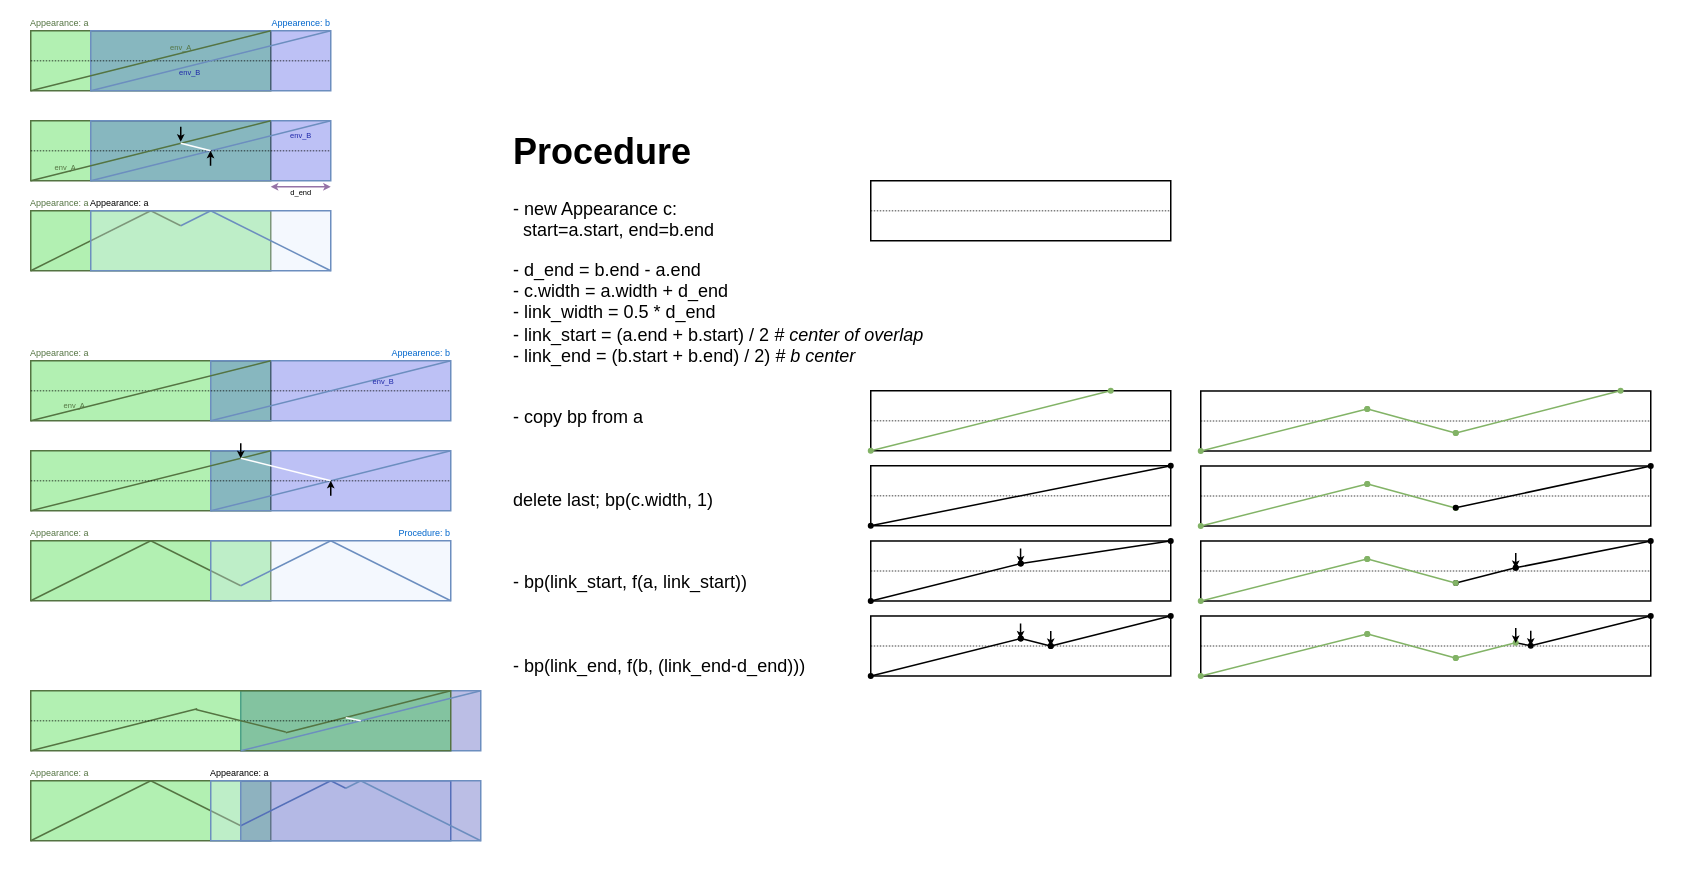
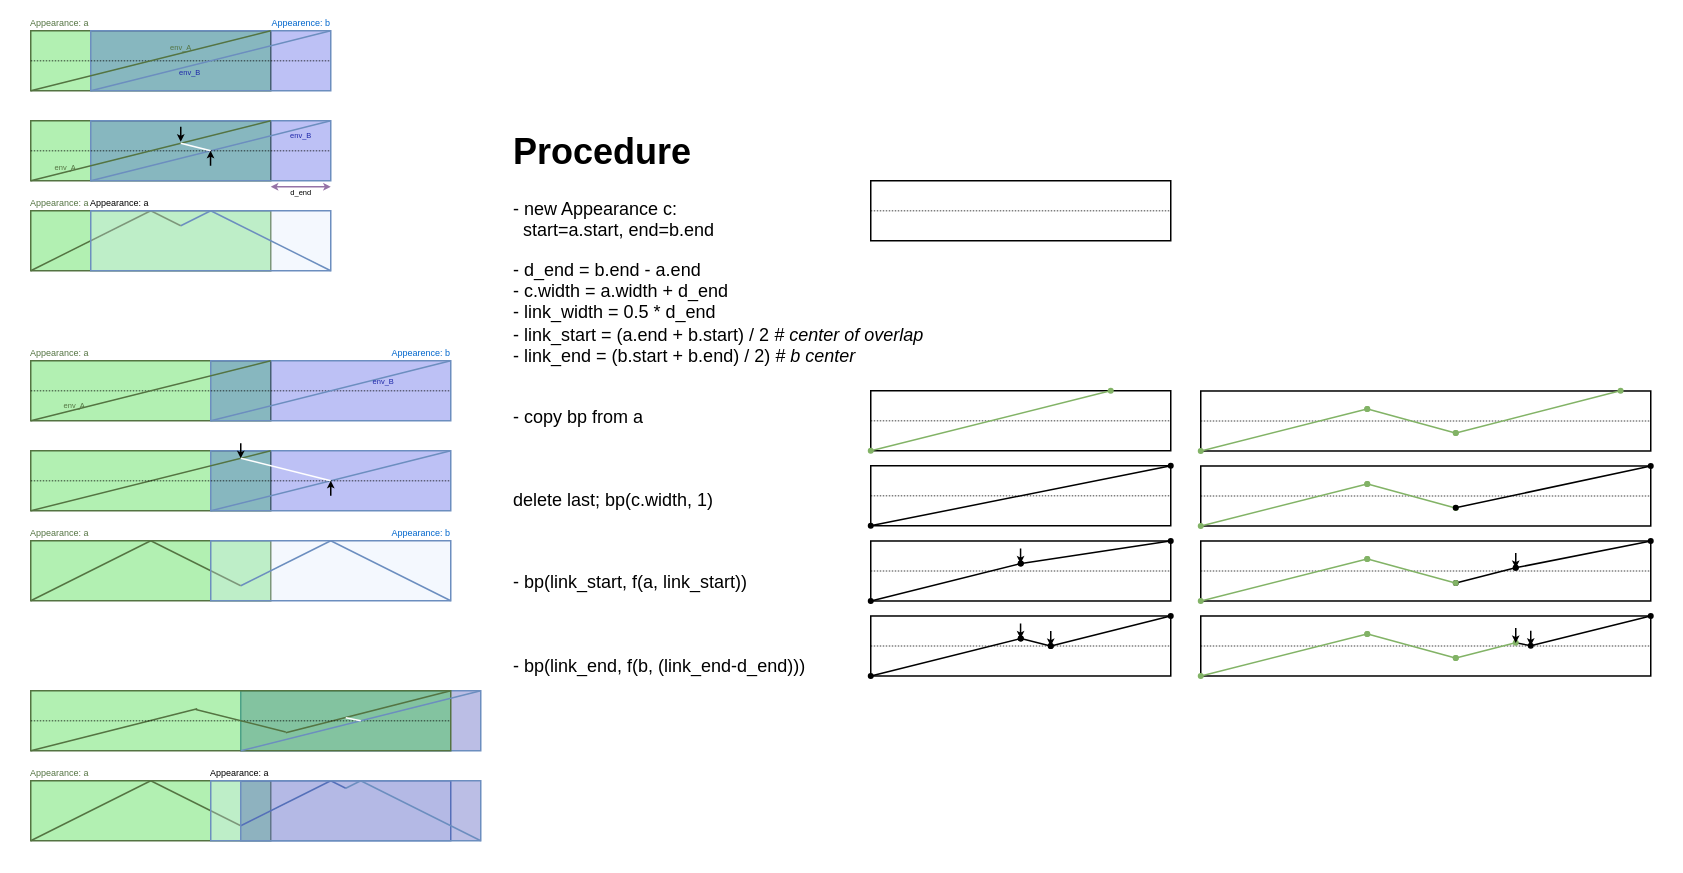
(423, 534) -> (420, 534)
